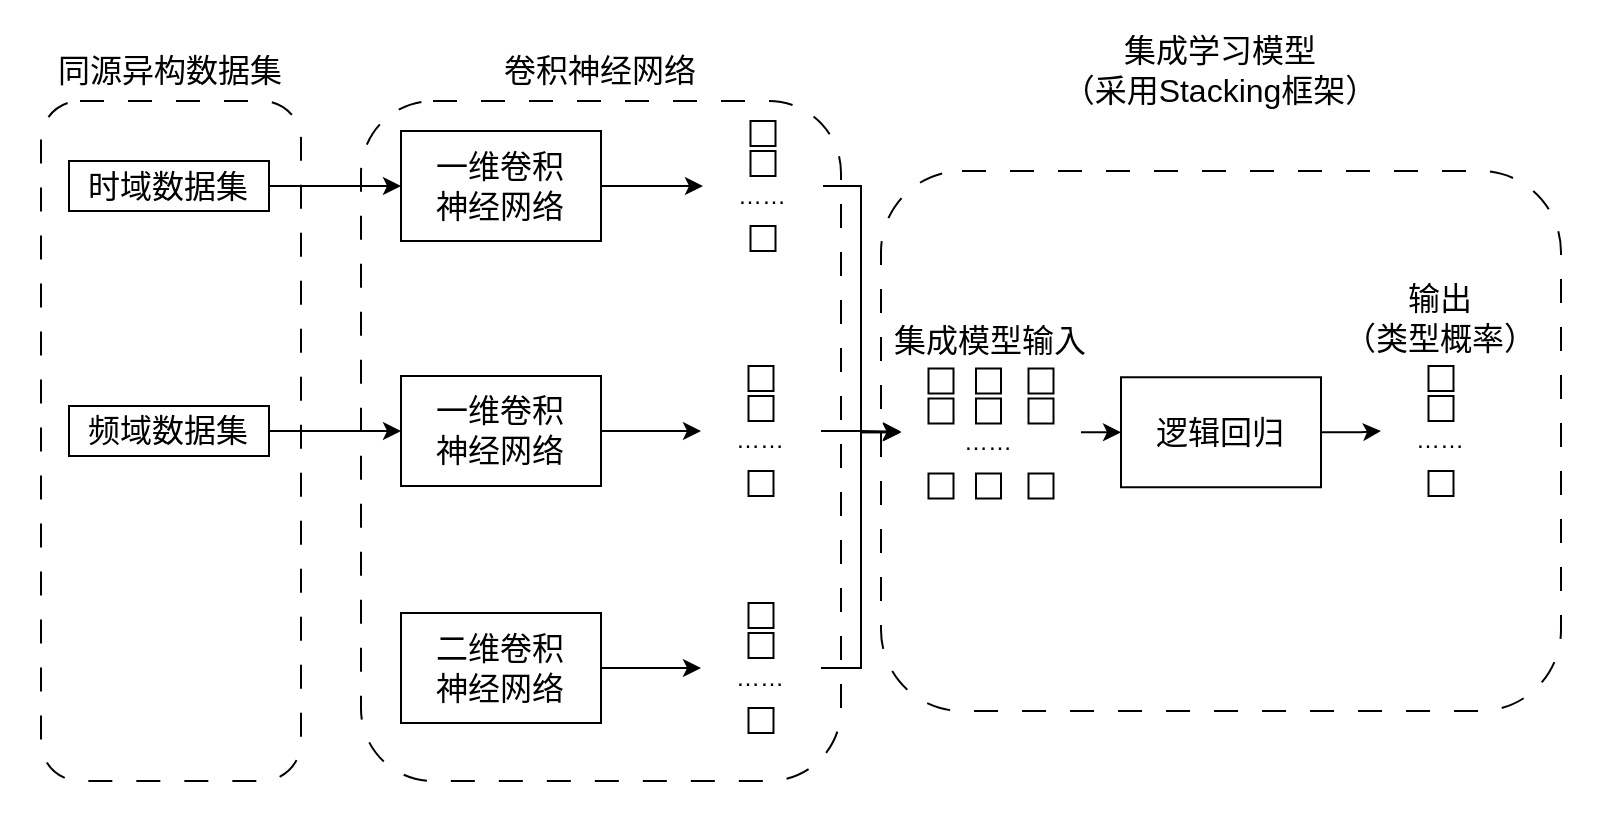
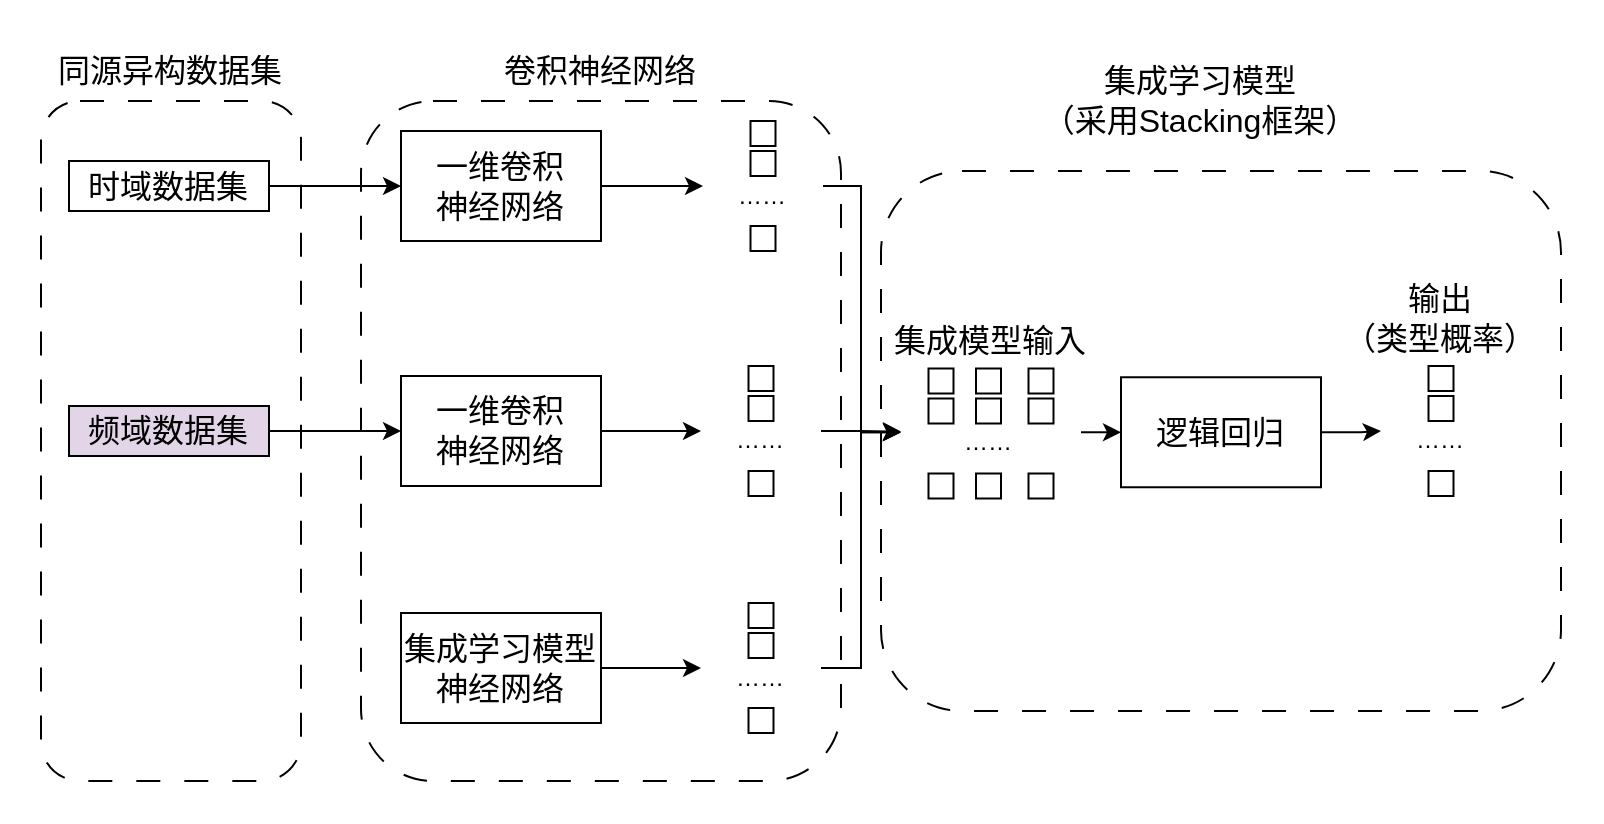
(1221, 71) -> (1201, 101)
(169, 431) -> (169, 431)
(501, 669) -> (501, 669)
